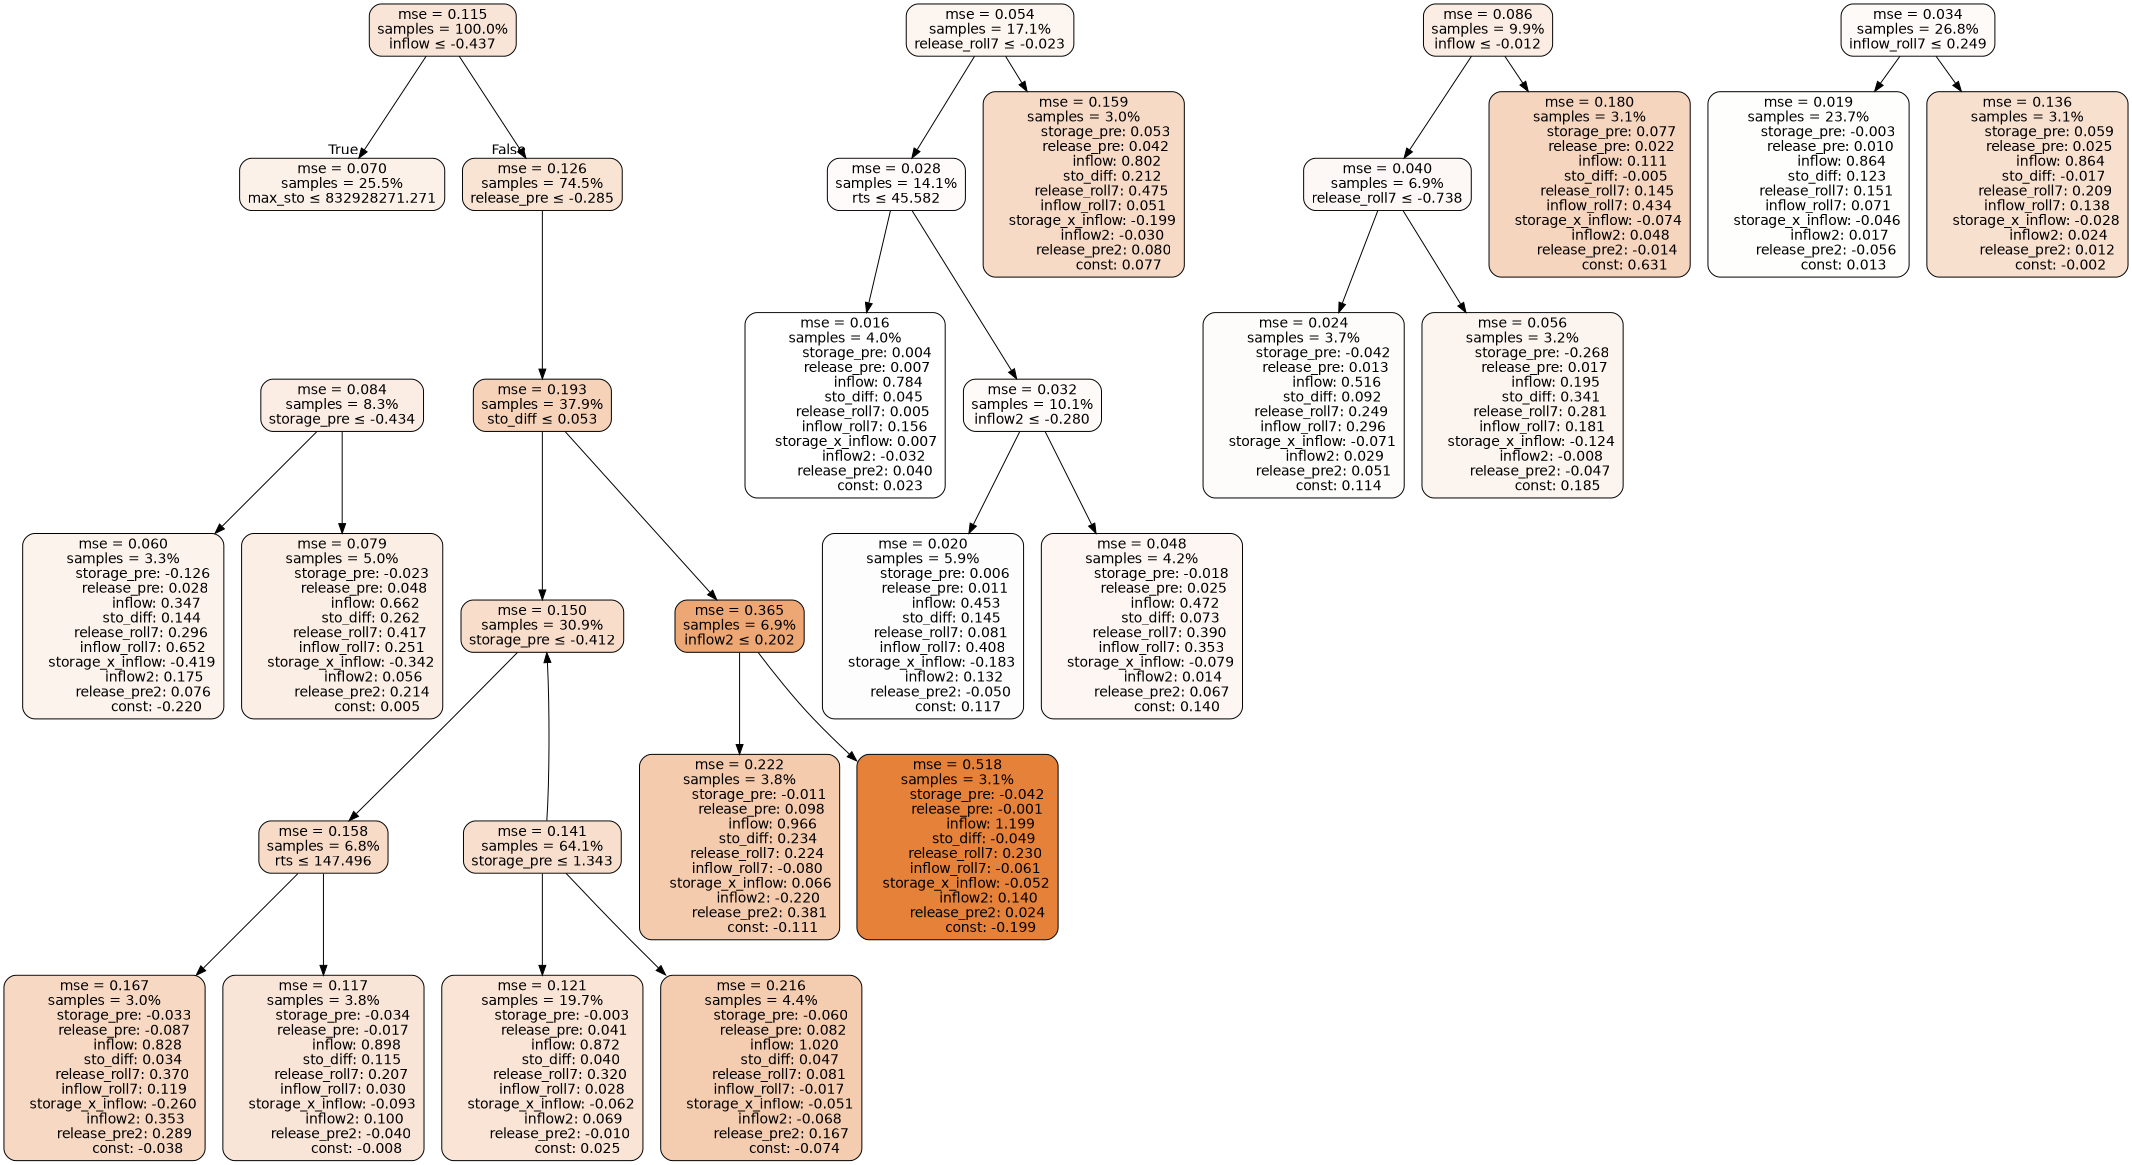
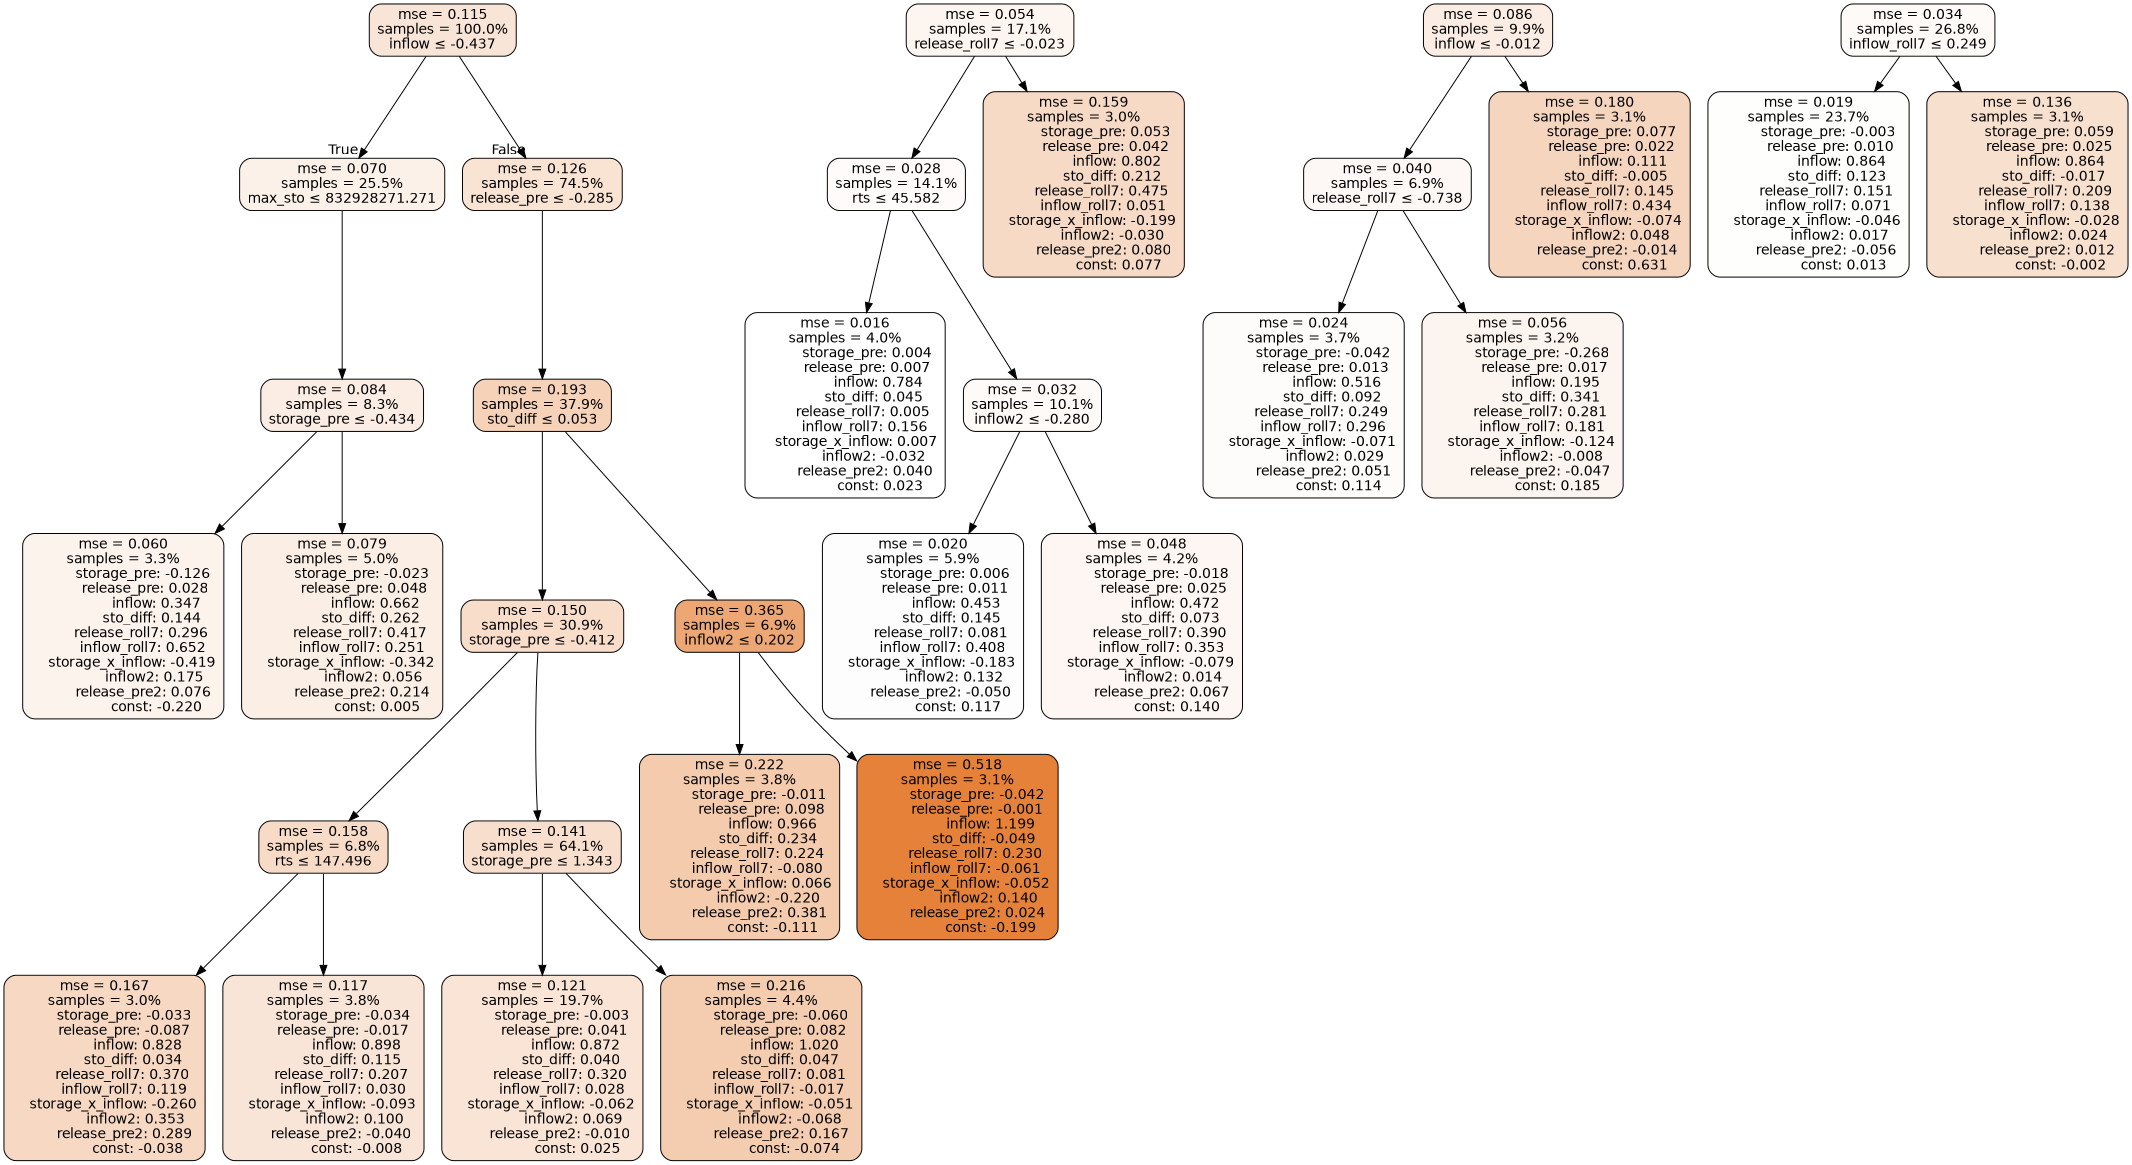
none -> (342, 290)
(549, 742) -> (536, 732)
